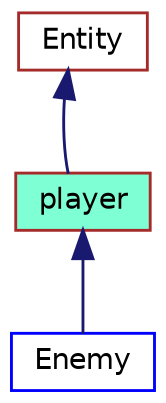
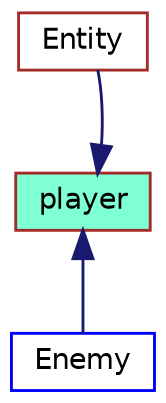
(64, 136) -> (102, 107)
